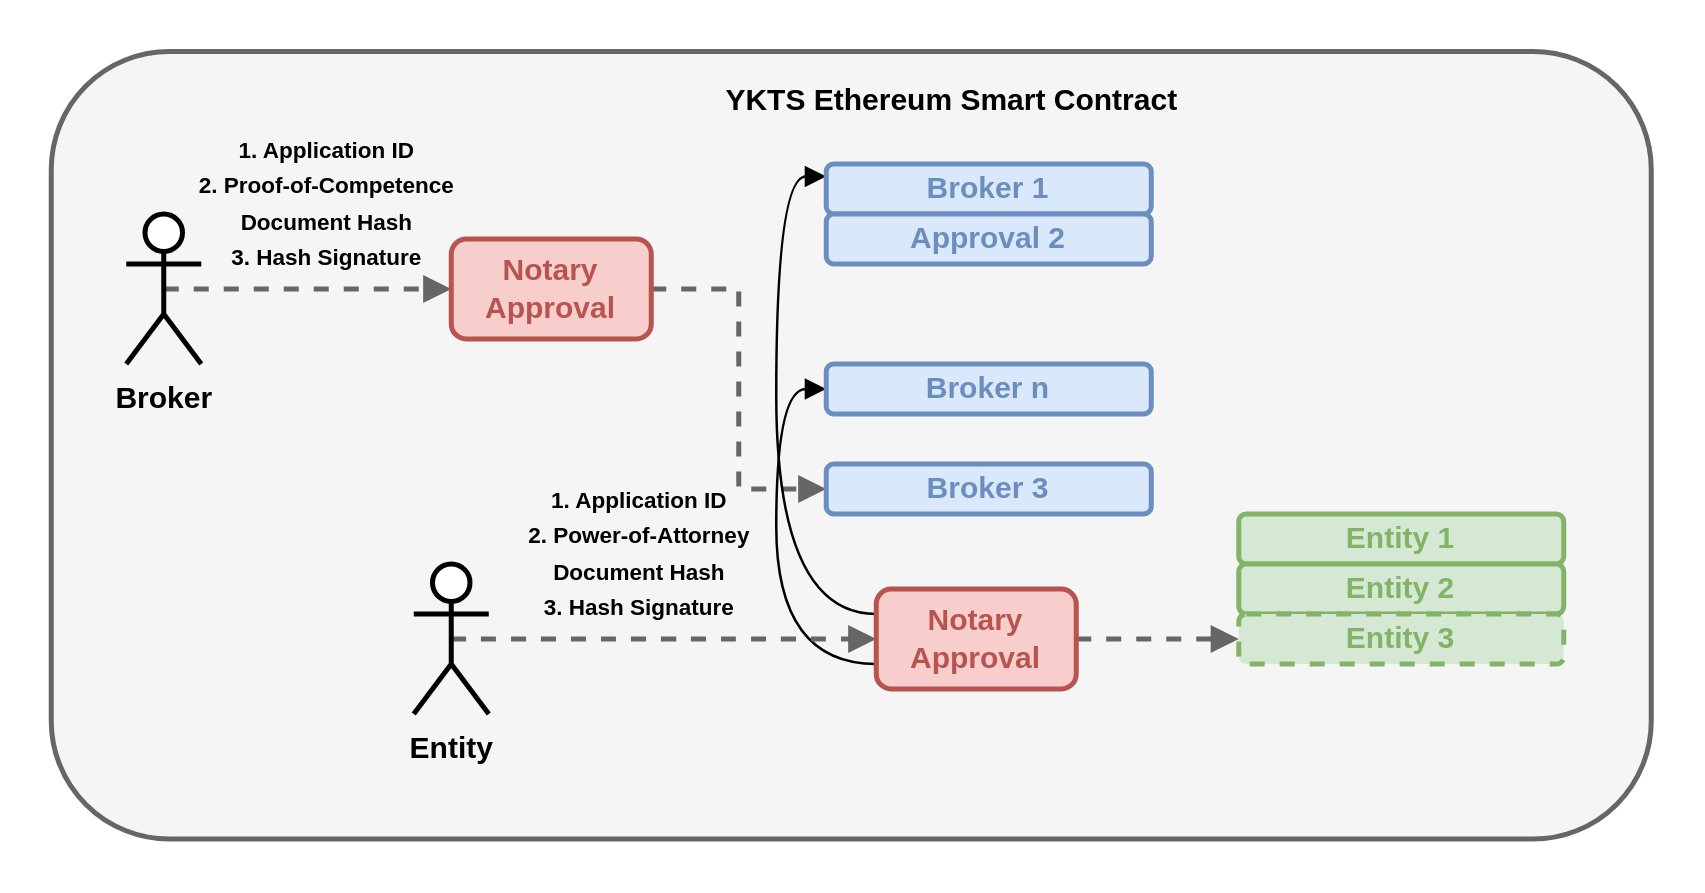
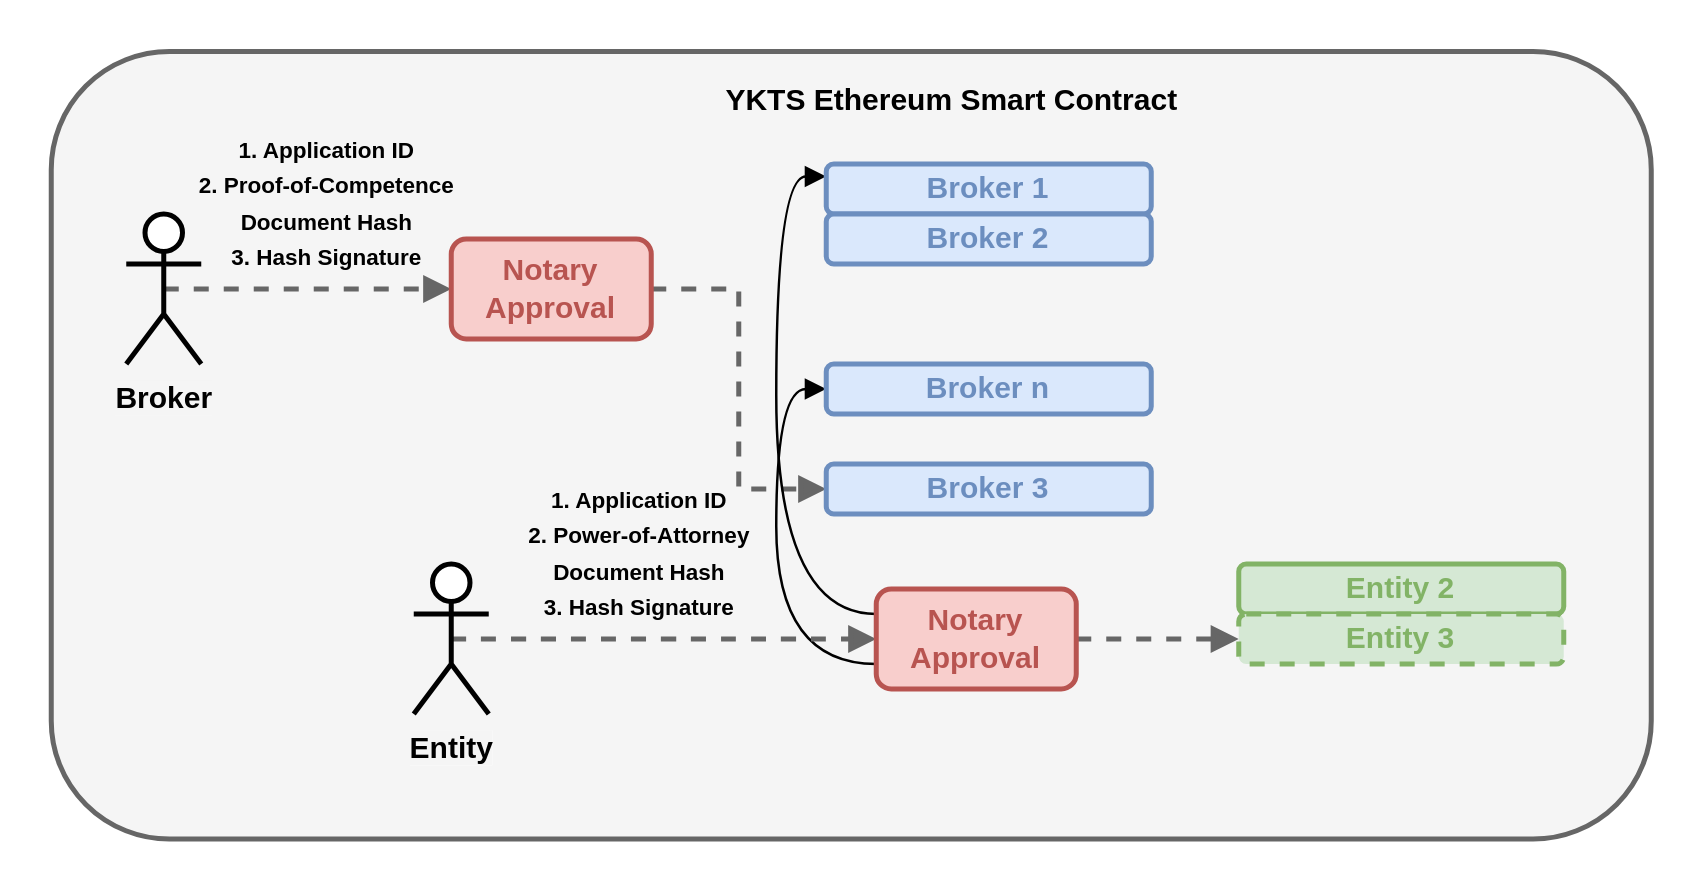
(989, 239) -> (989, 239)
(1401, 539) -> none
